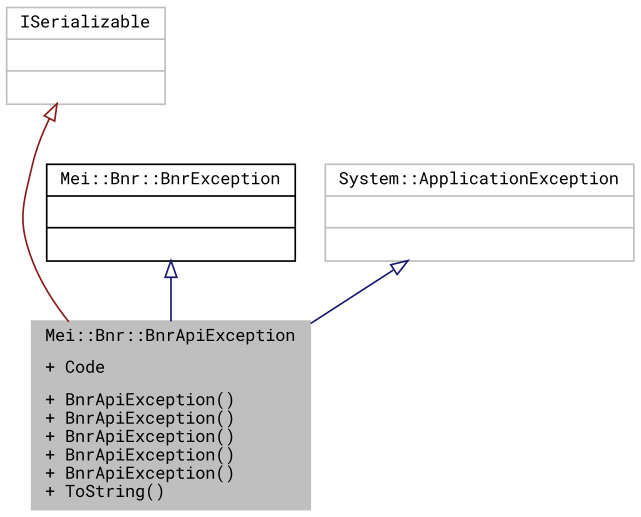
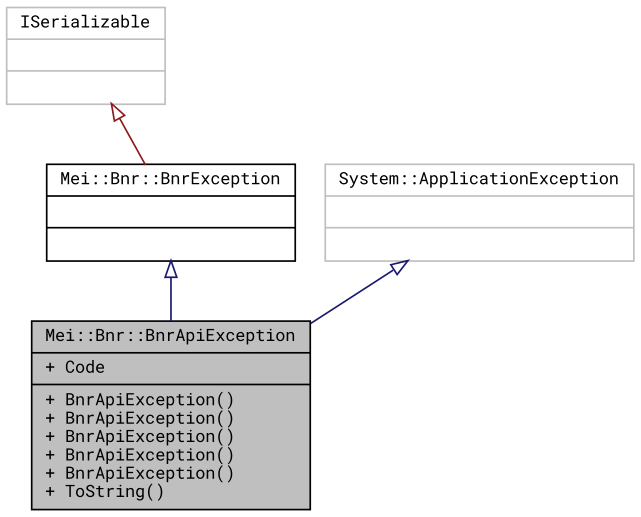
(23, 224) -> (133, 142)
(171, 415) -> (171, 415)
